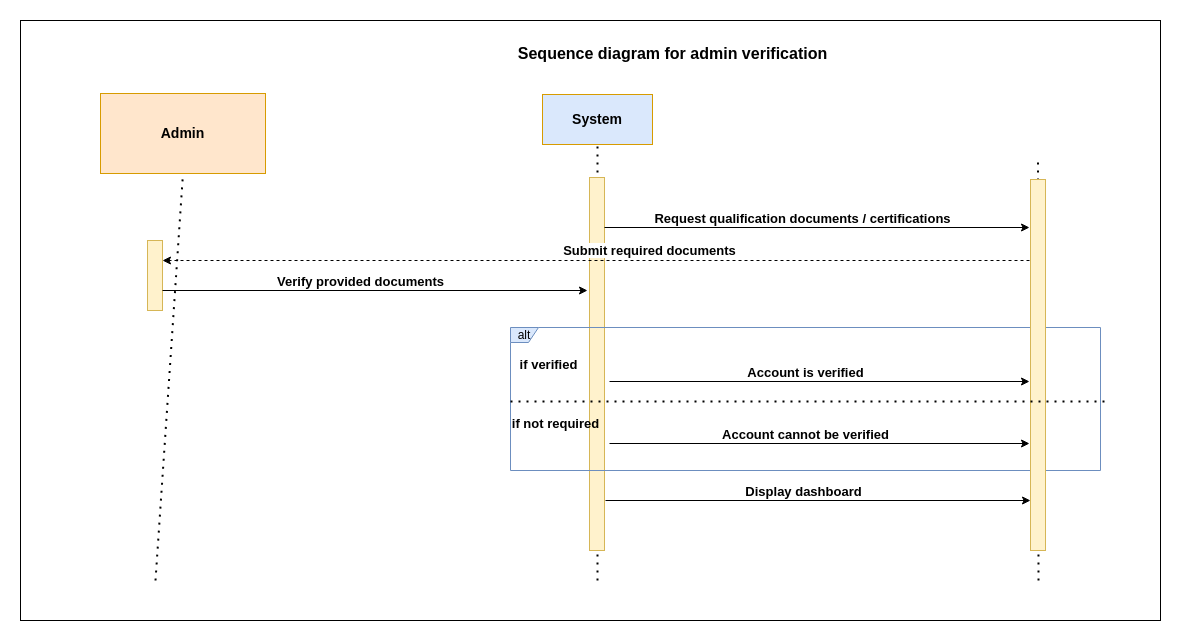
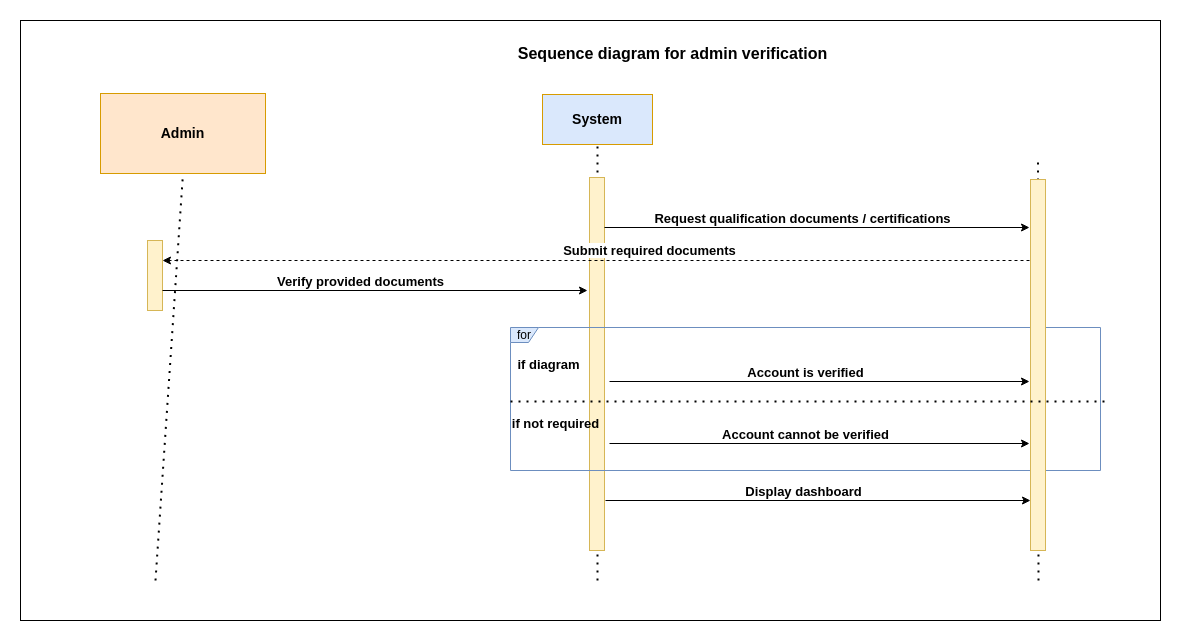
(525, 336) -> (525, 336)
(549, 365) -> (549, 365)
